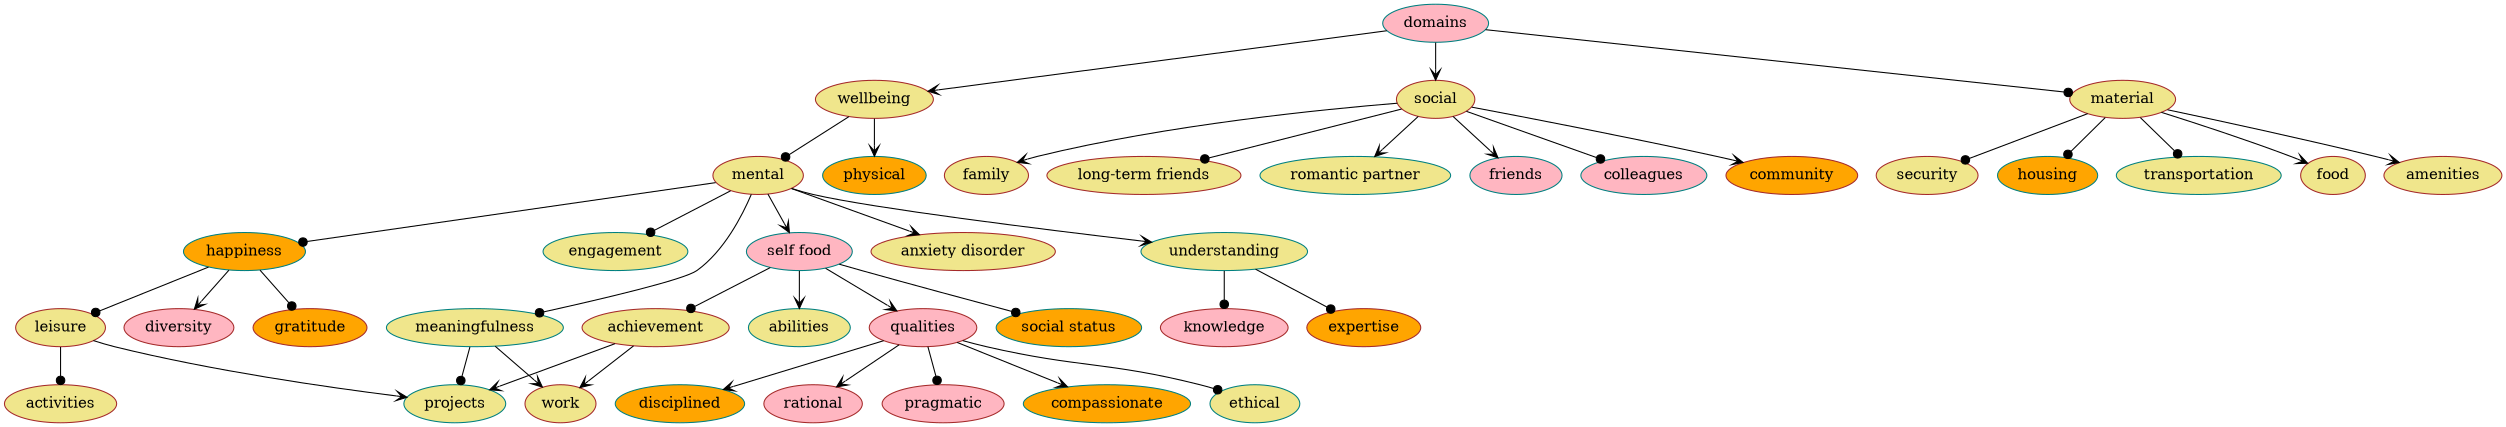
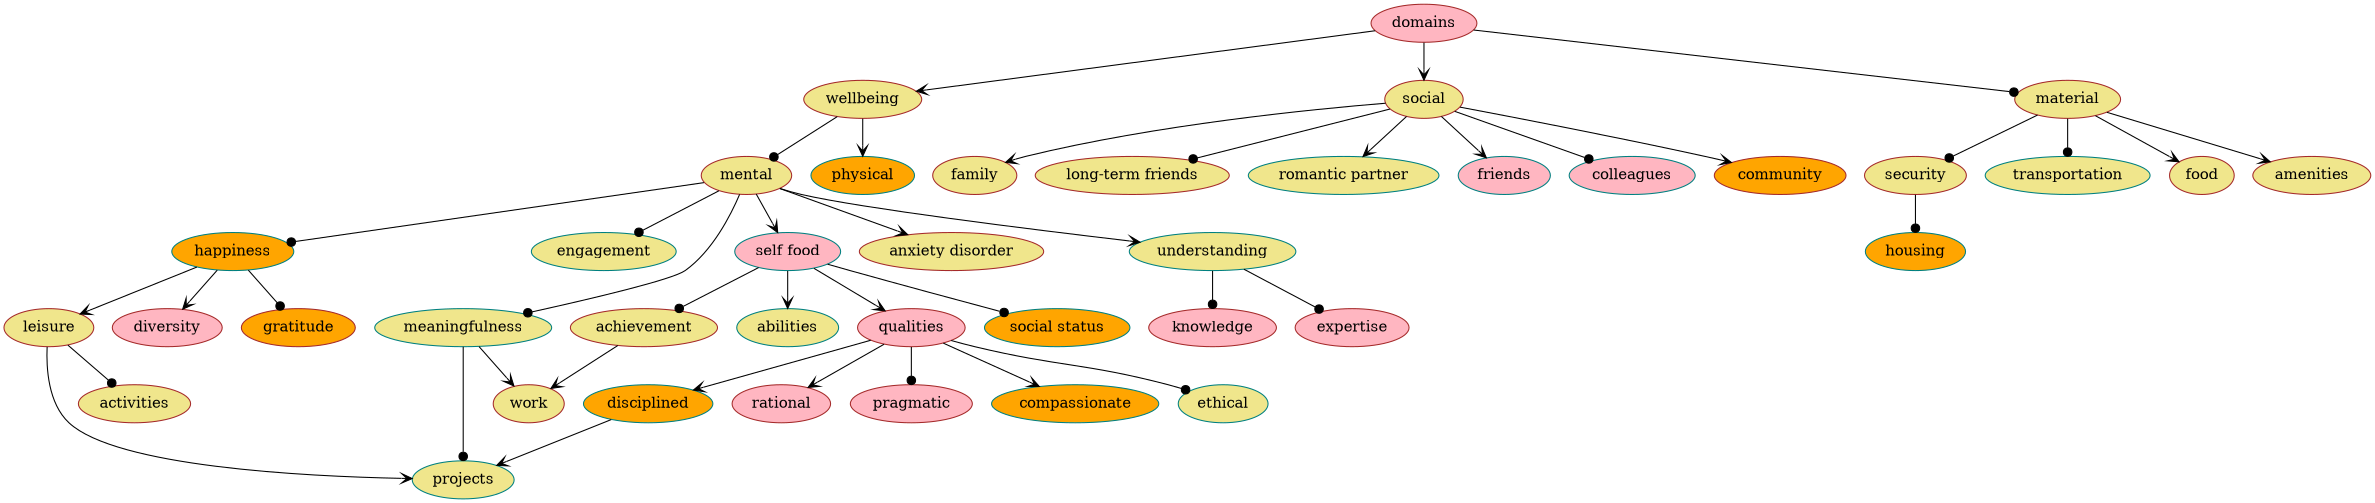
(1436, 23) -> (1424, 23)
(2088, 134) -> (1915, 209)
(154, 289) -> (143, 289)
(1364, 328) -> (1352, 328)
(557, 365) -> (559, 441)
